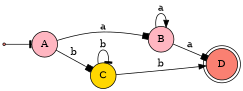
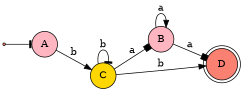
(99, 32) -> (129, 60)
(71, 58) -> (71, 58)
